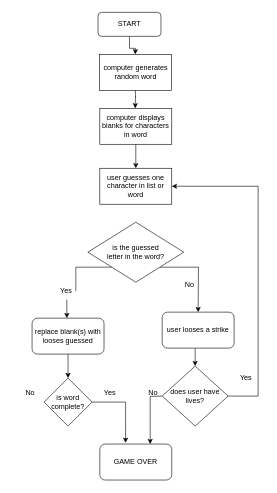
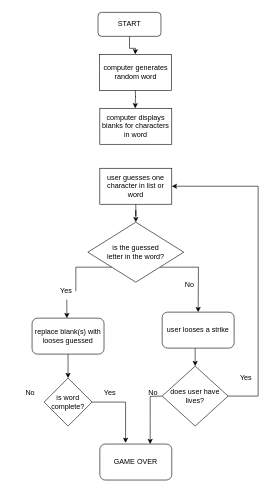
(136, 162) -> none
none -> (136, 213)
